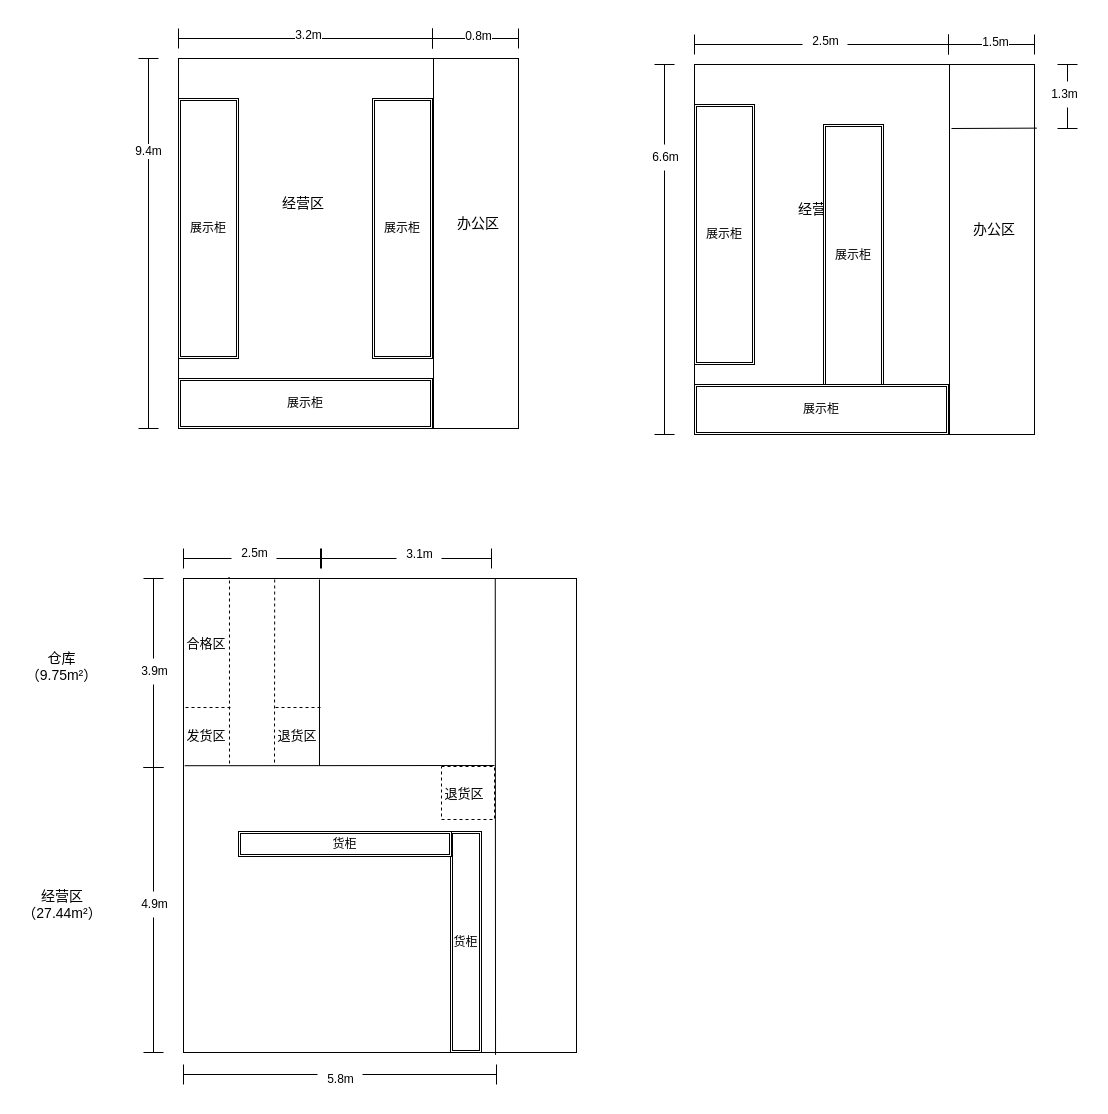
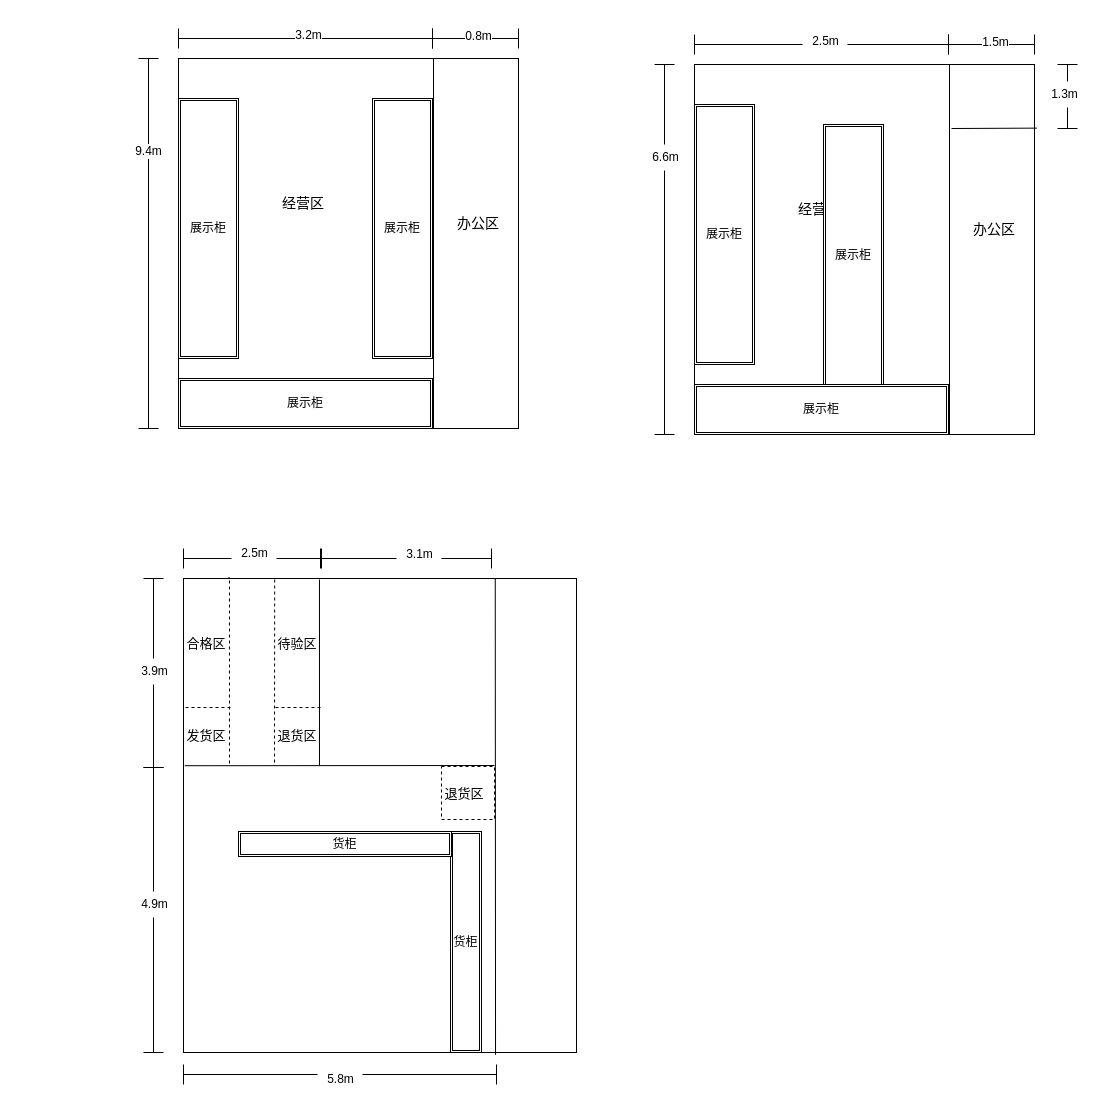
none -> (298, 644)
(62, 667) -> none
(63, 905) -> none
